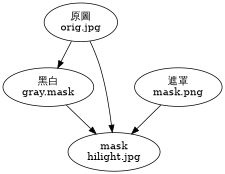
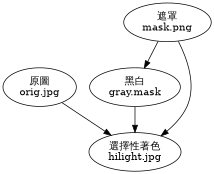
(66, 51) -> (153, 51)
(114, 152) -> (135, 152)
